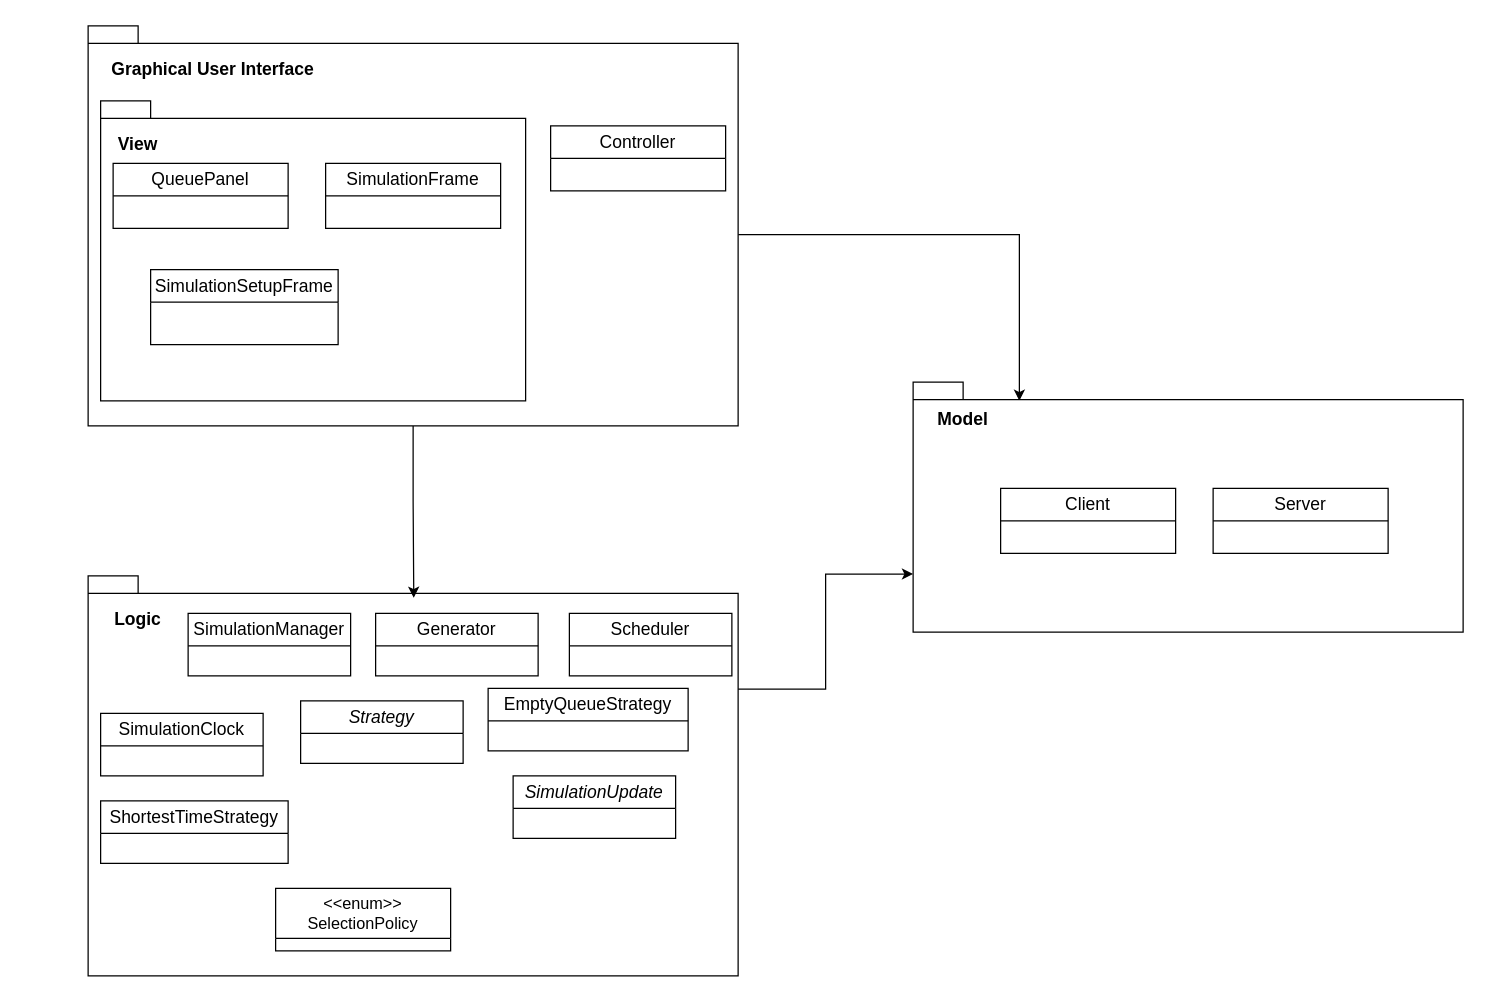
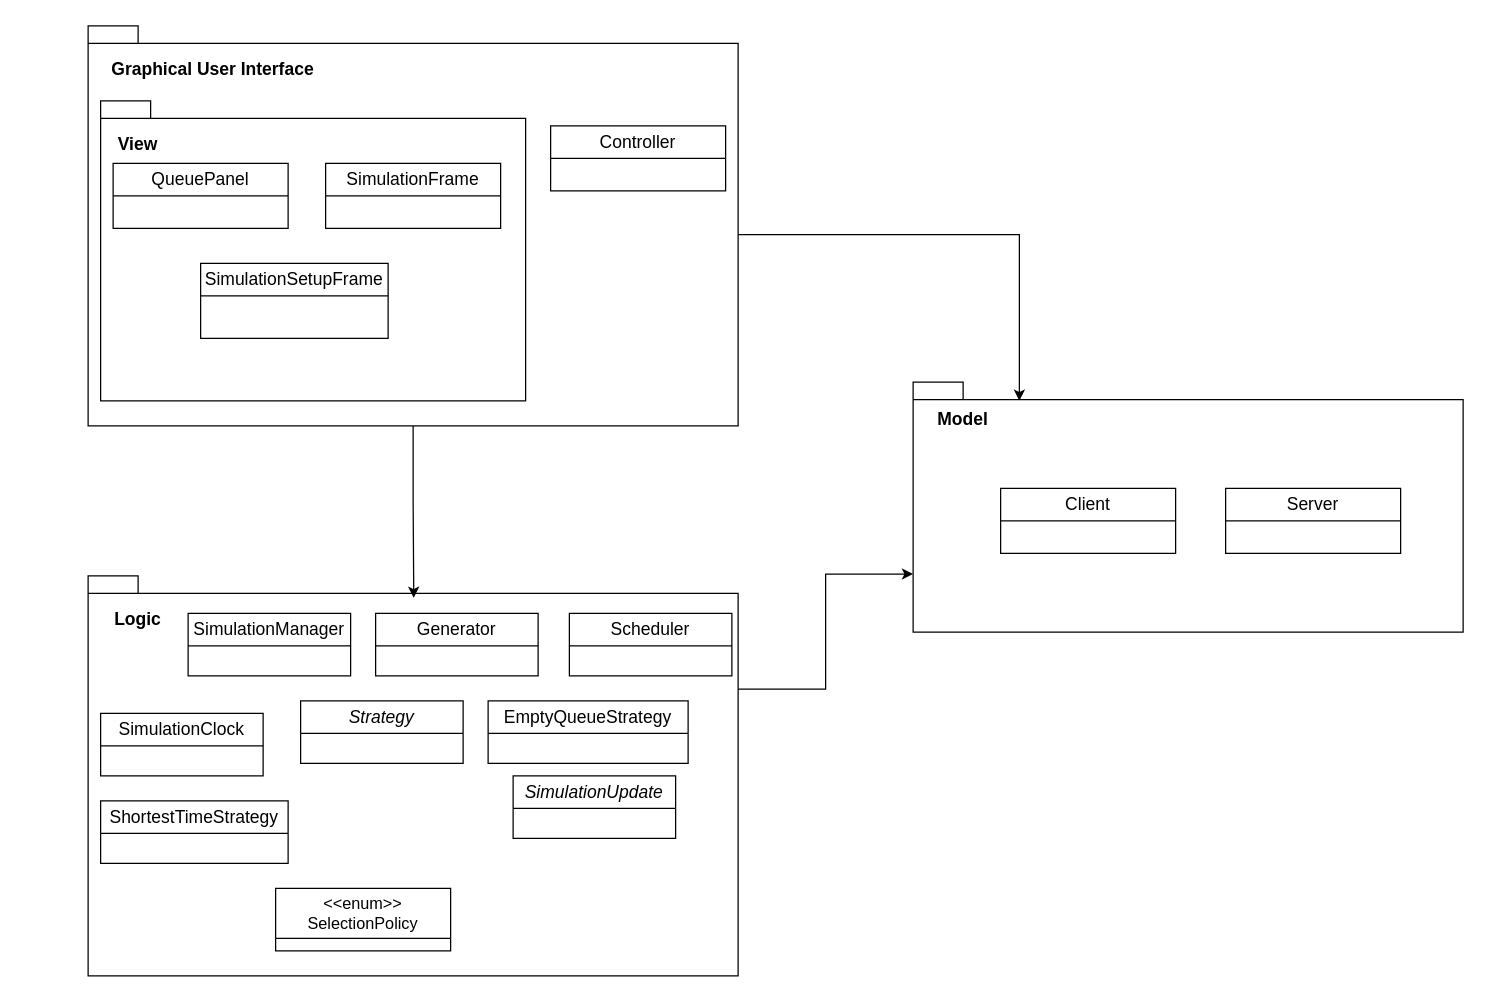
(244, 307) -> (294, 301)
(1301, 521) -> (1313, 521)
(588, 719) -> (588, 732)
